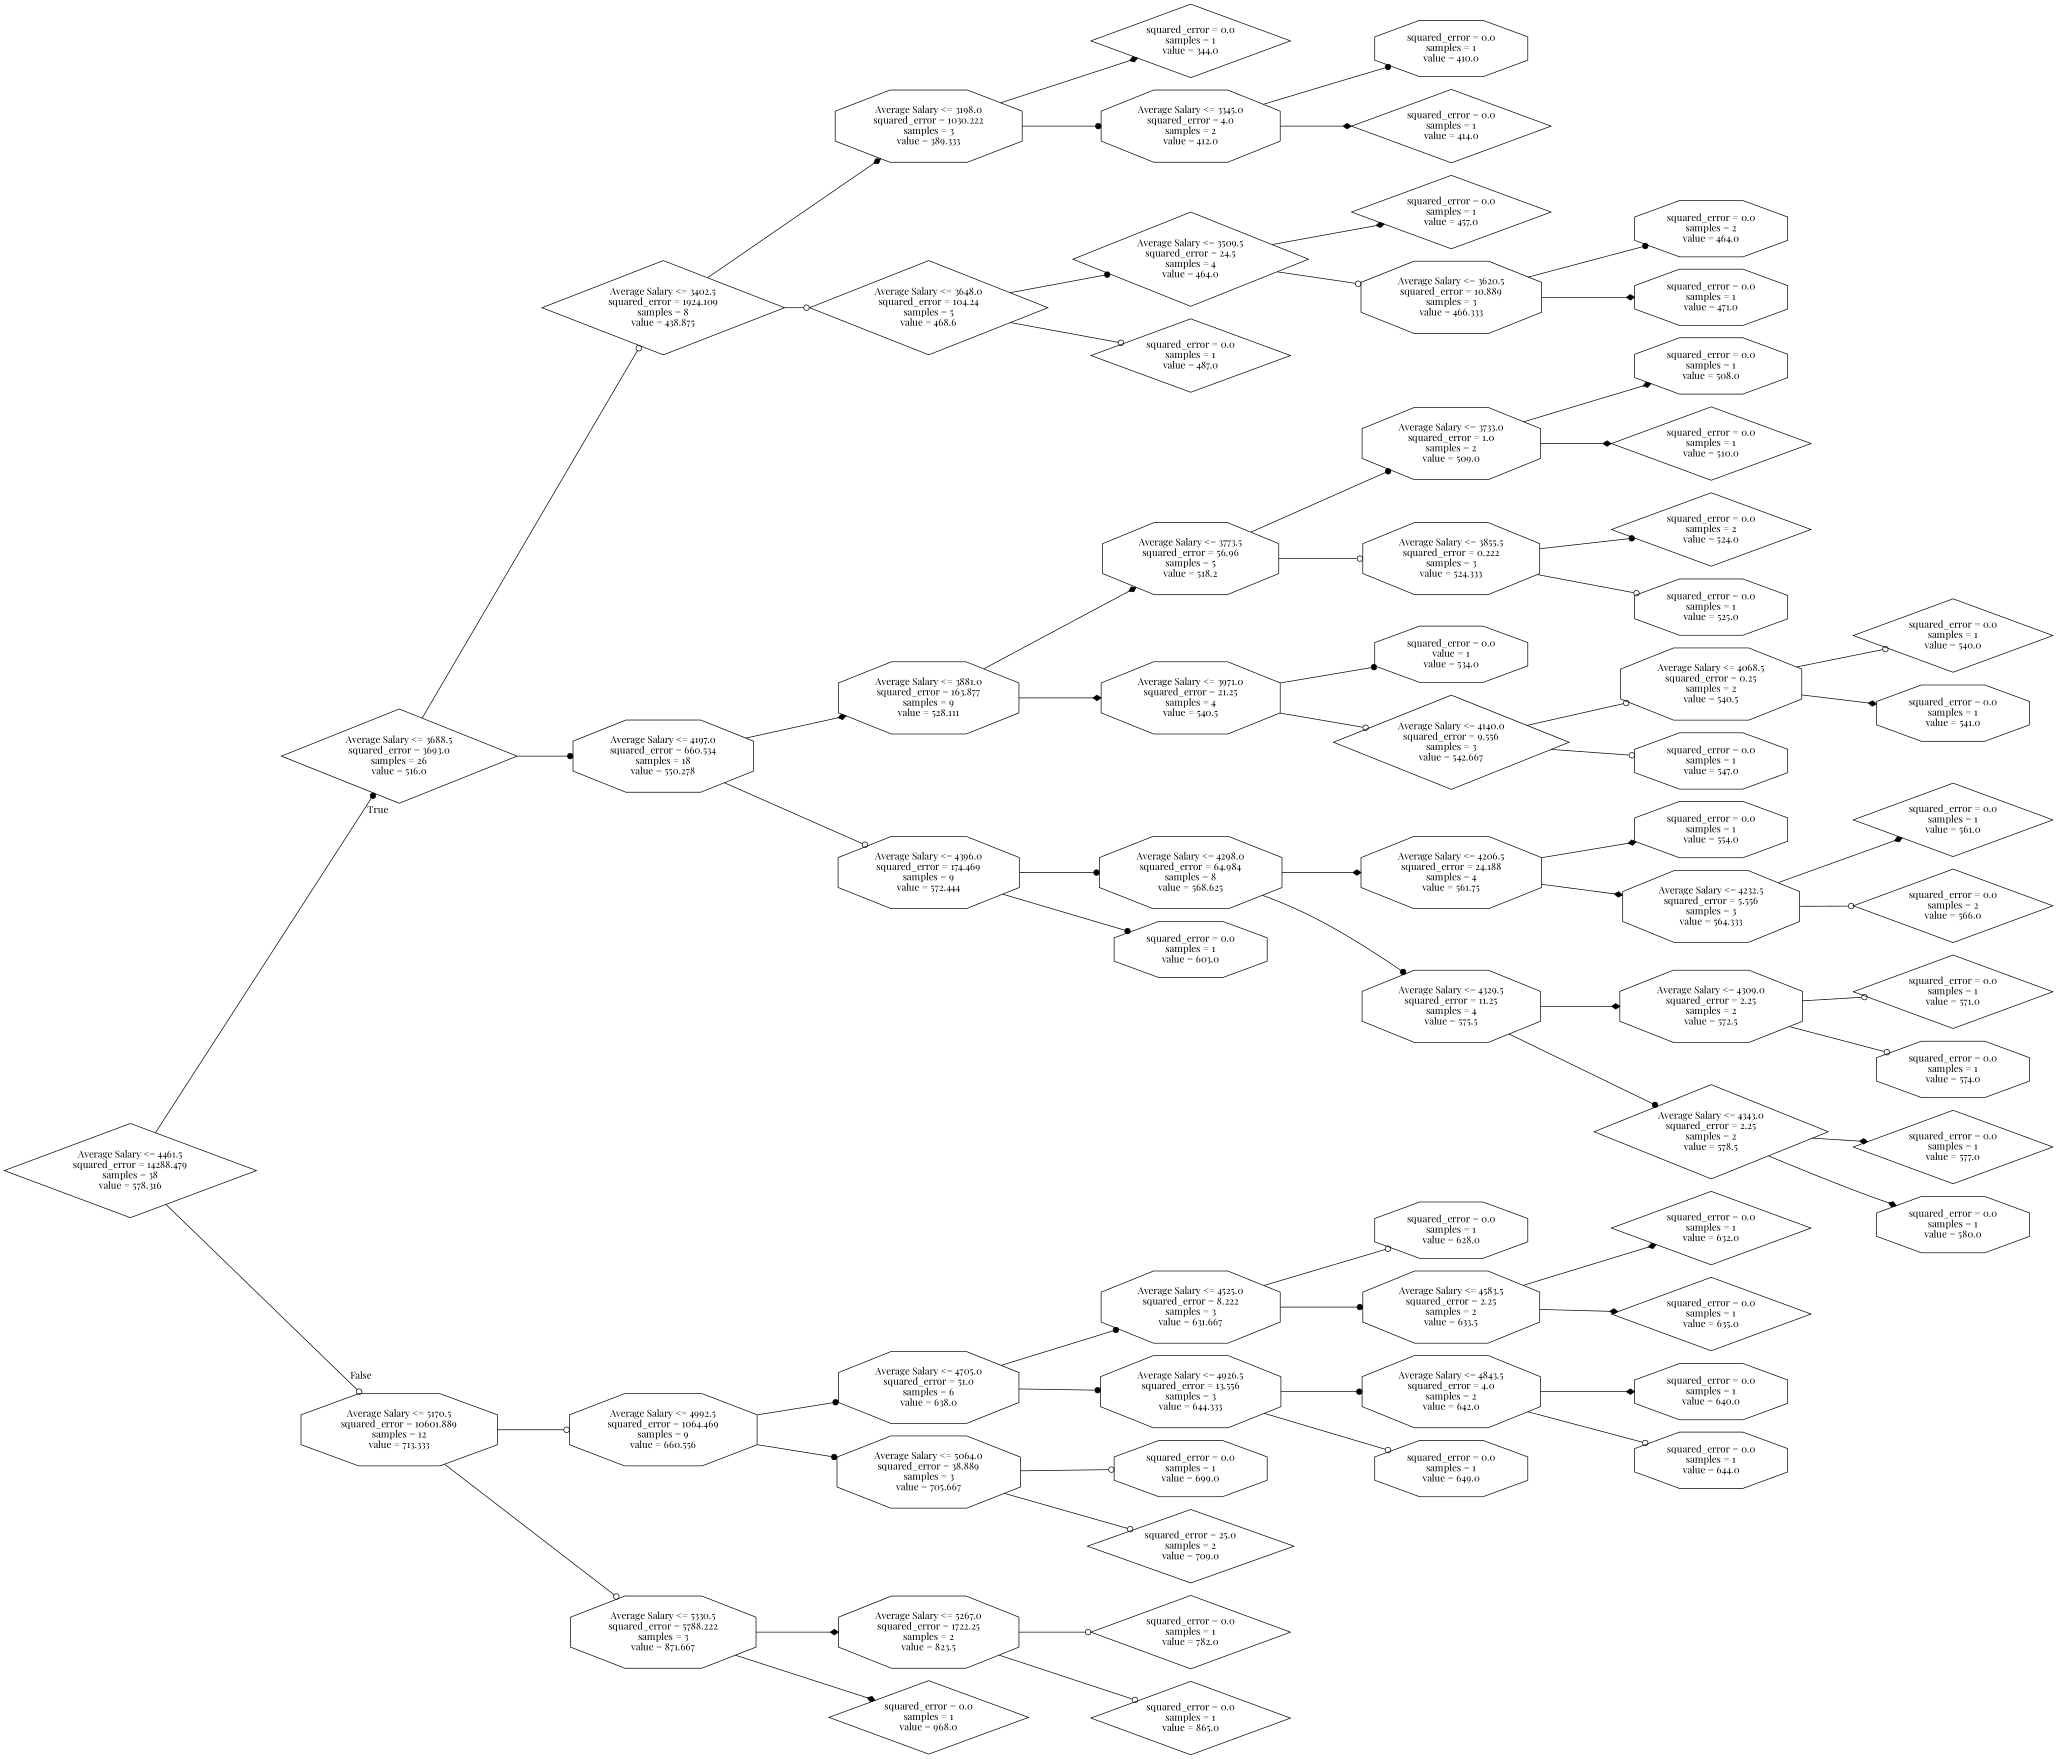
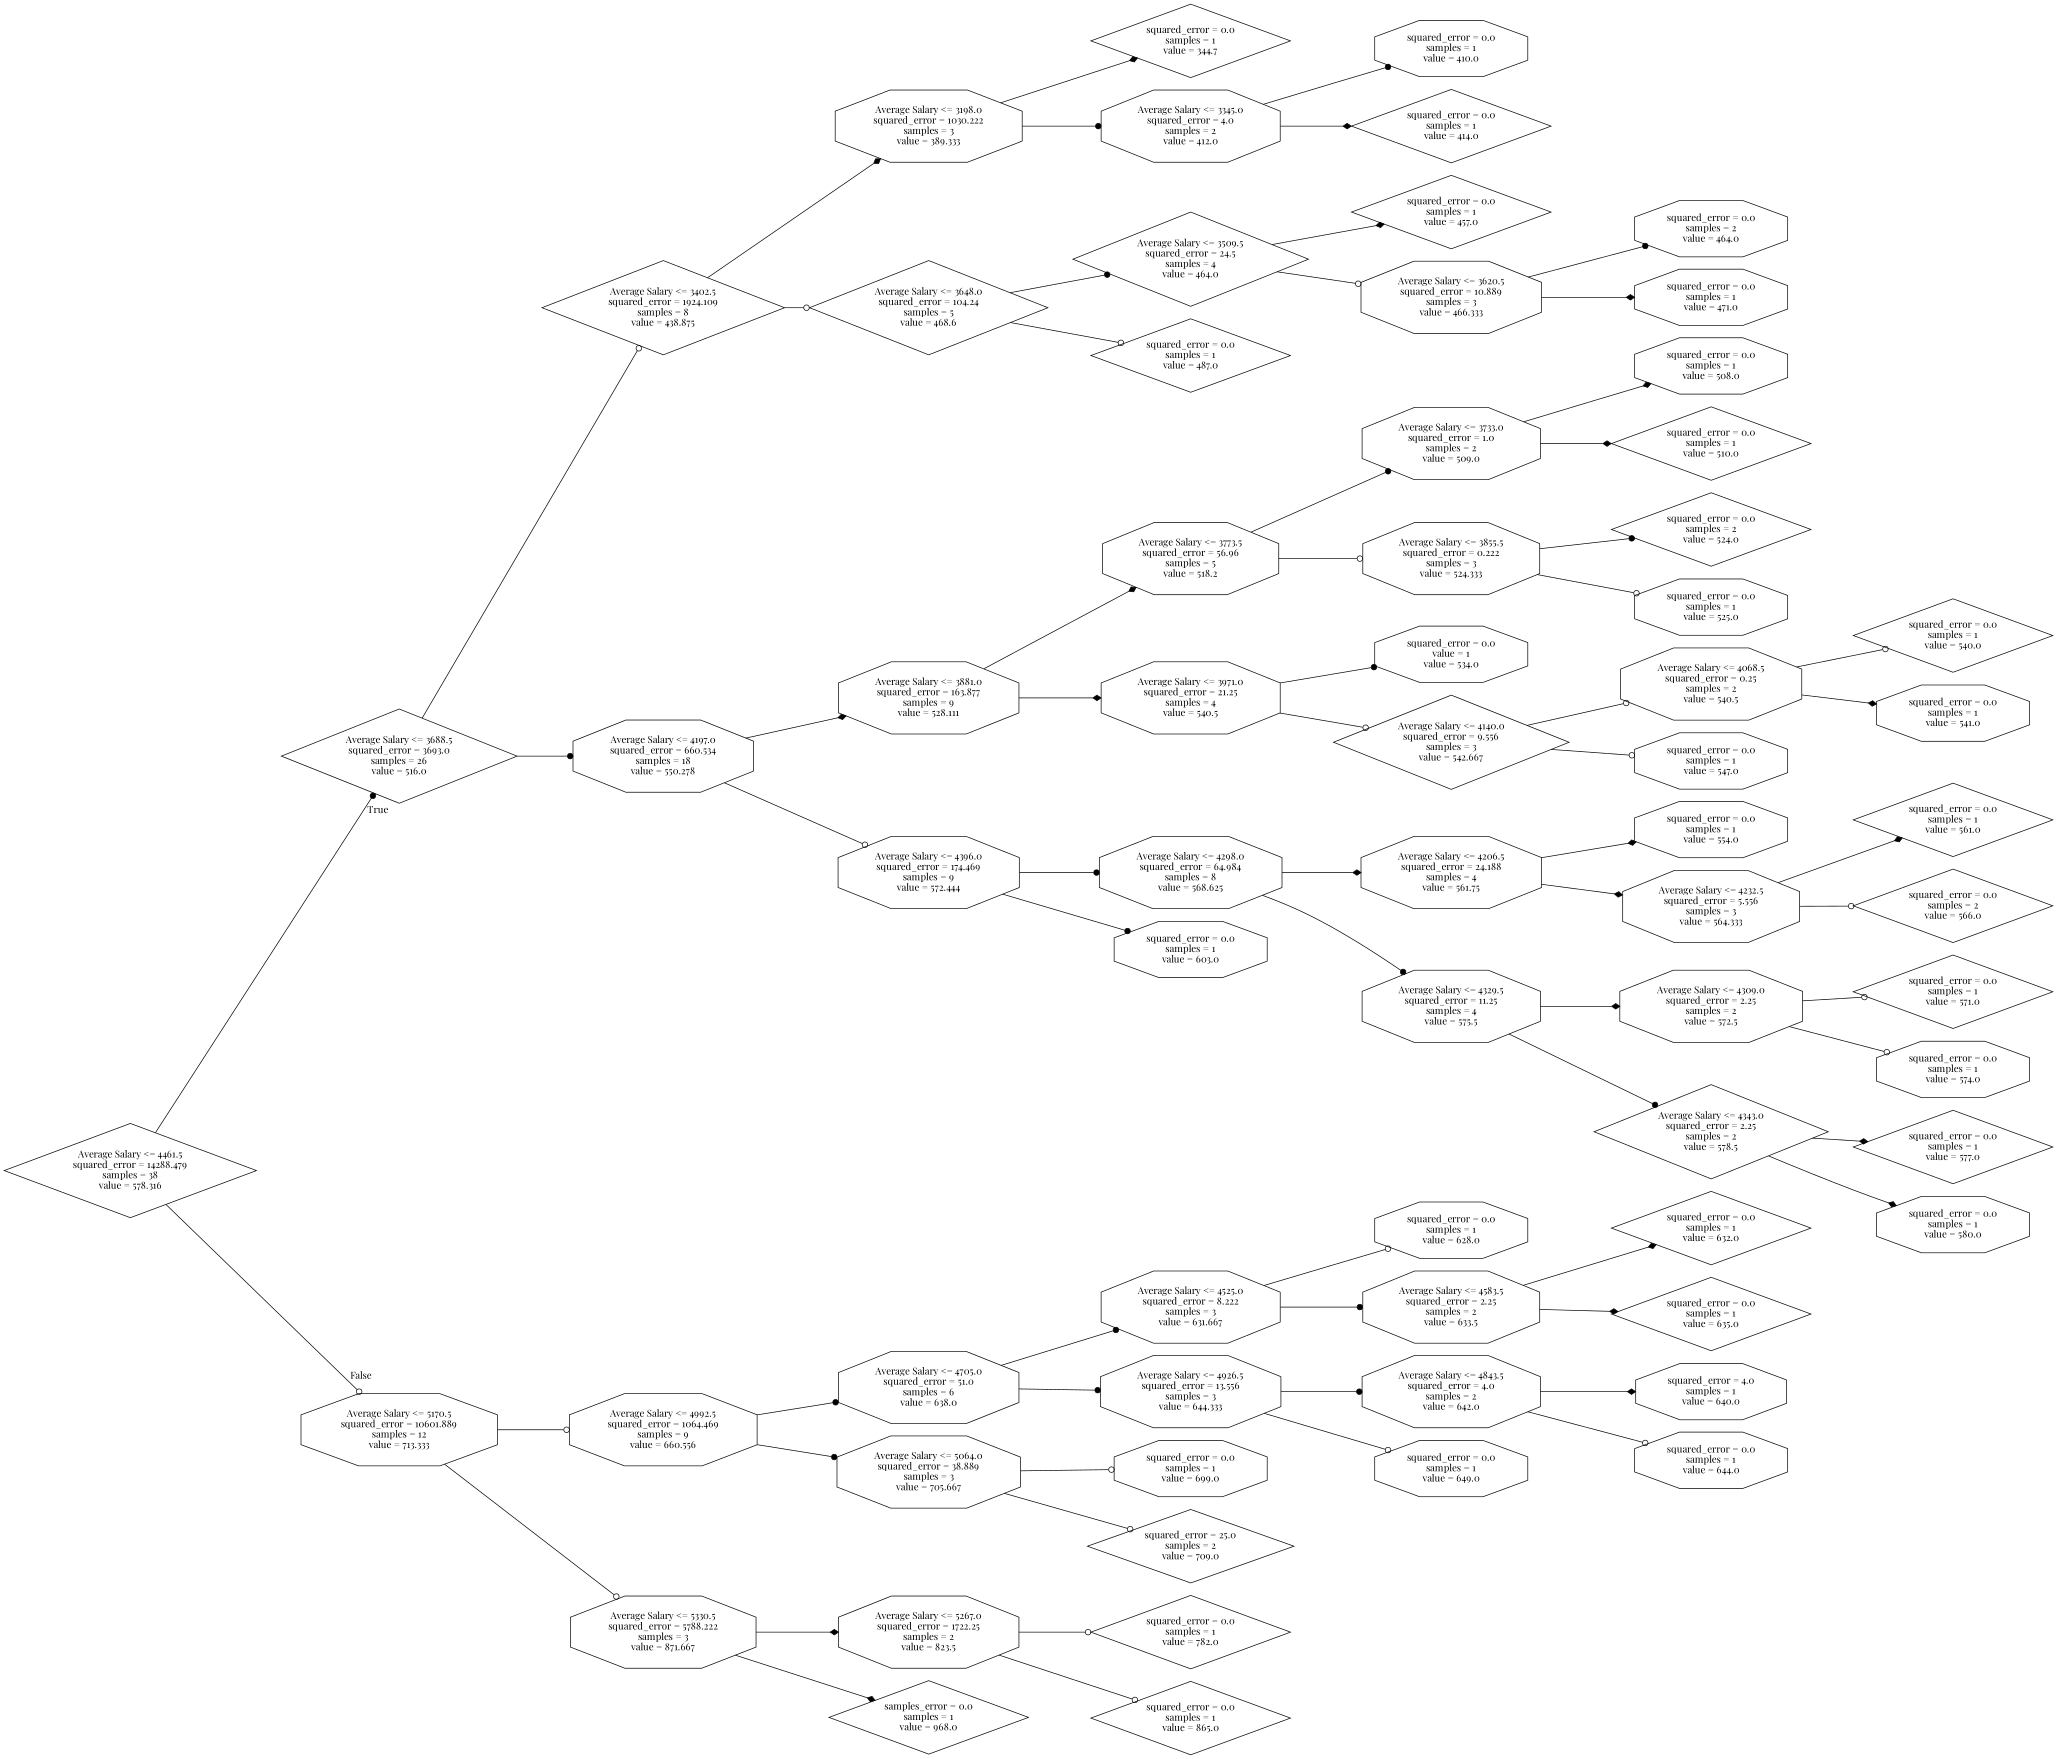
(1191, 41) -> (1191, 41)
(1711, 1392) -> (1711, 1392)
(929, 1717) -> (929, 1717)
